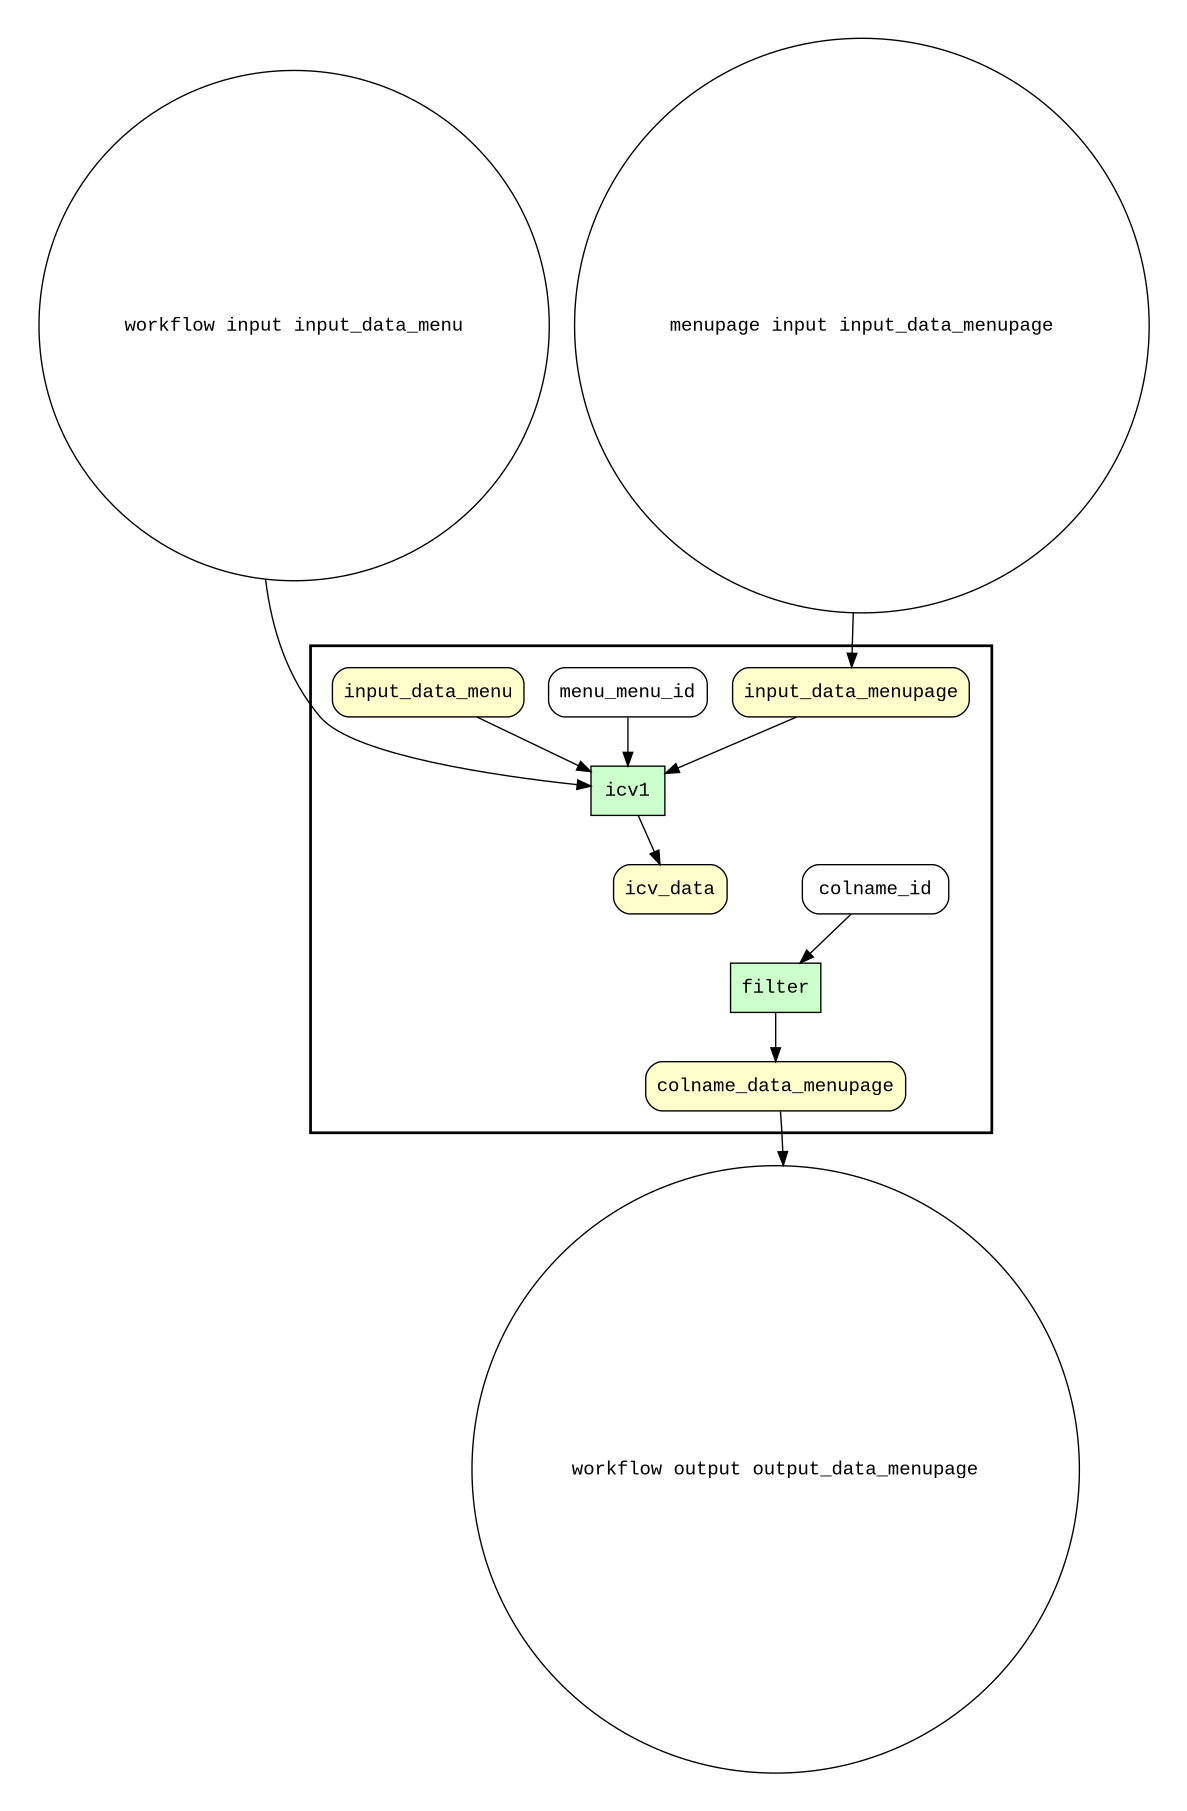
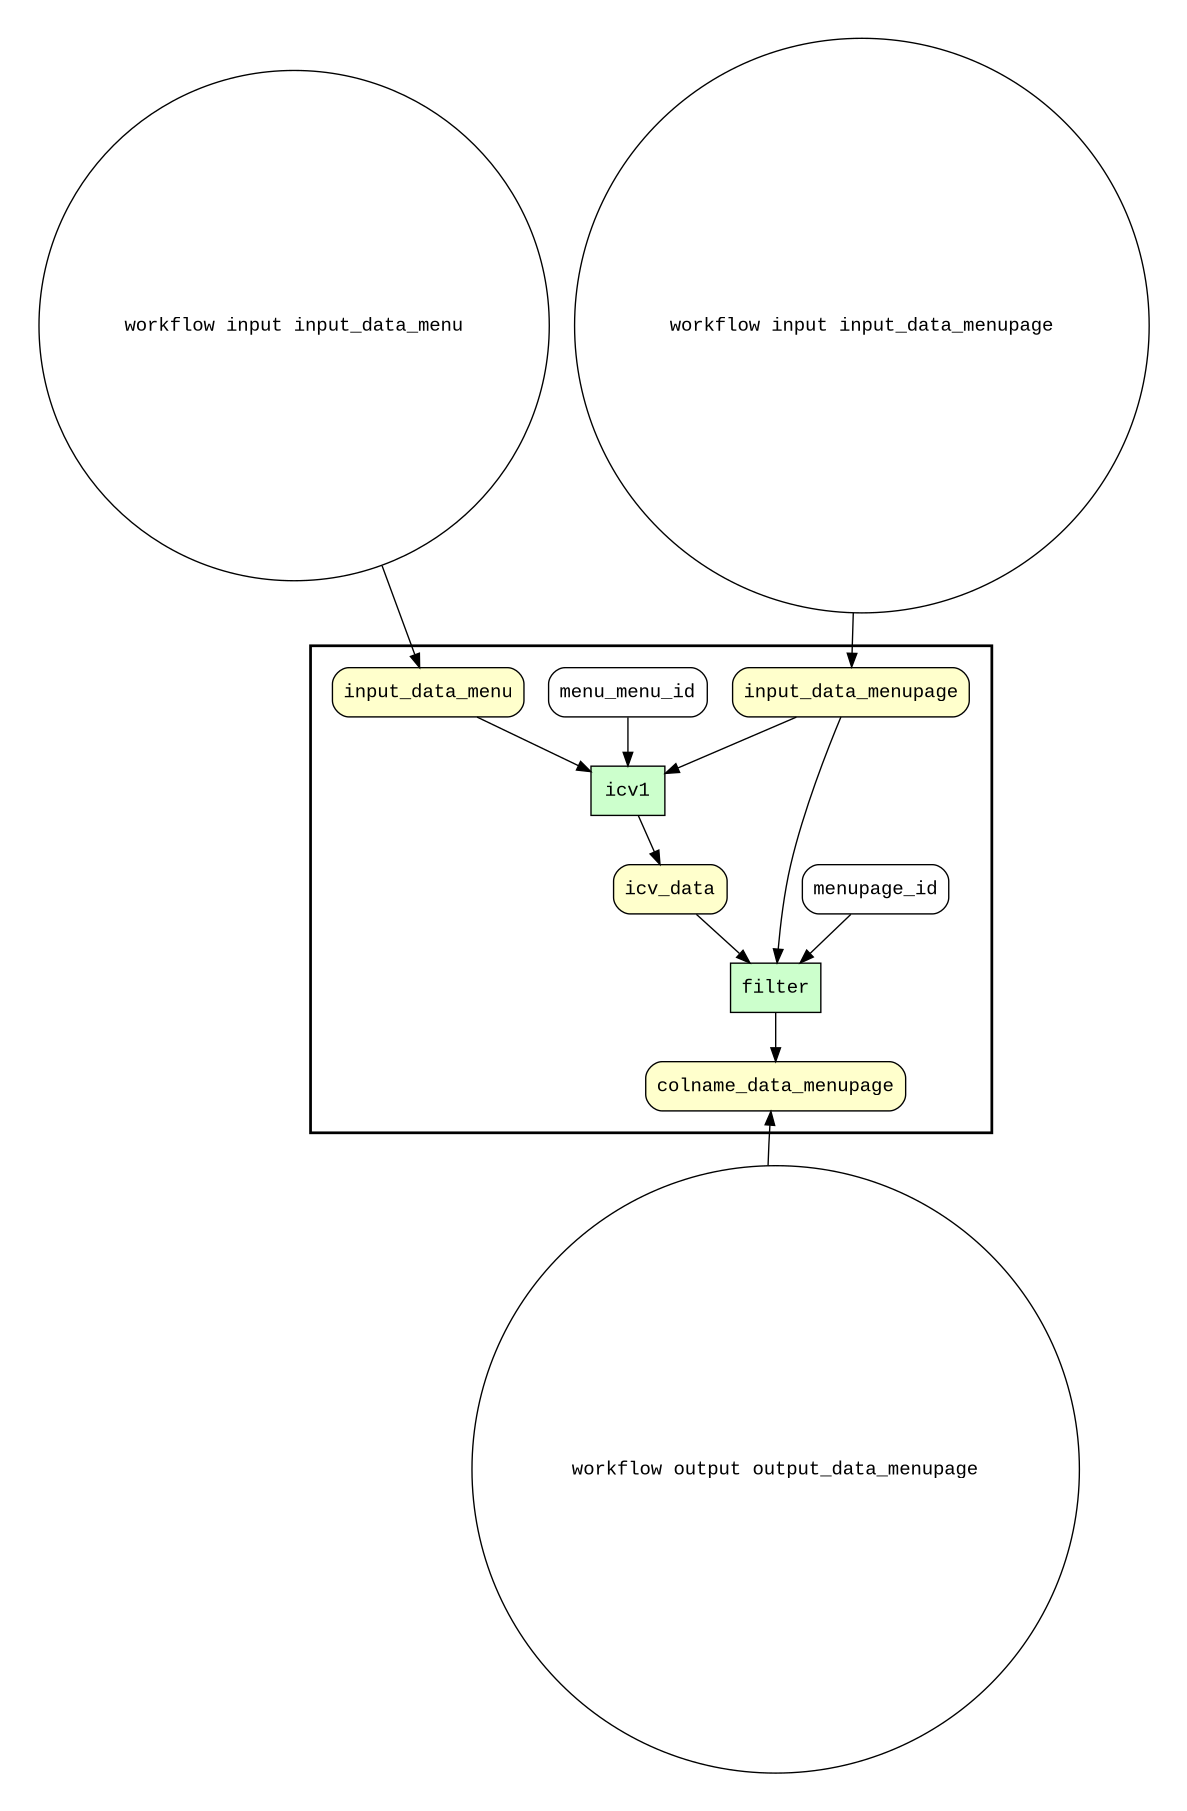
(862, 326) -> (862, 326)
(372, 745) -> (398, 610)
none -> (800, 831)
(876, 889) -> (876, 889)
none -> (718, 934)
(782, 1131) -> (769, 1145)
